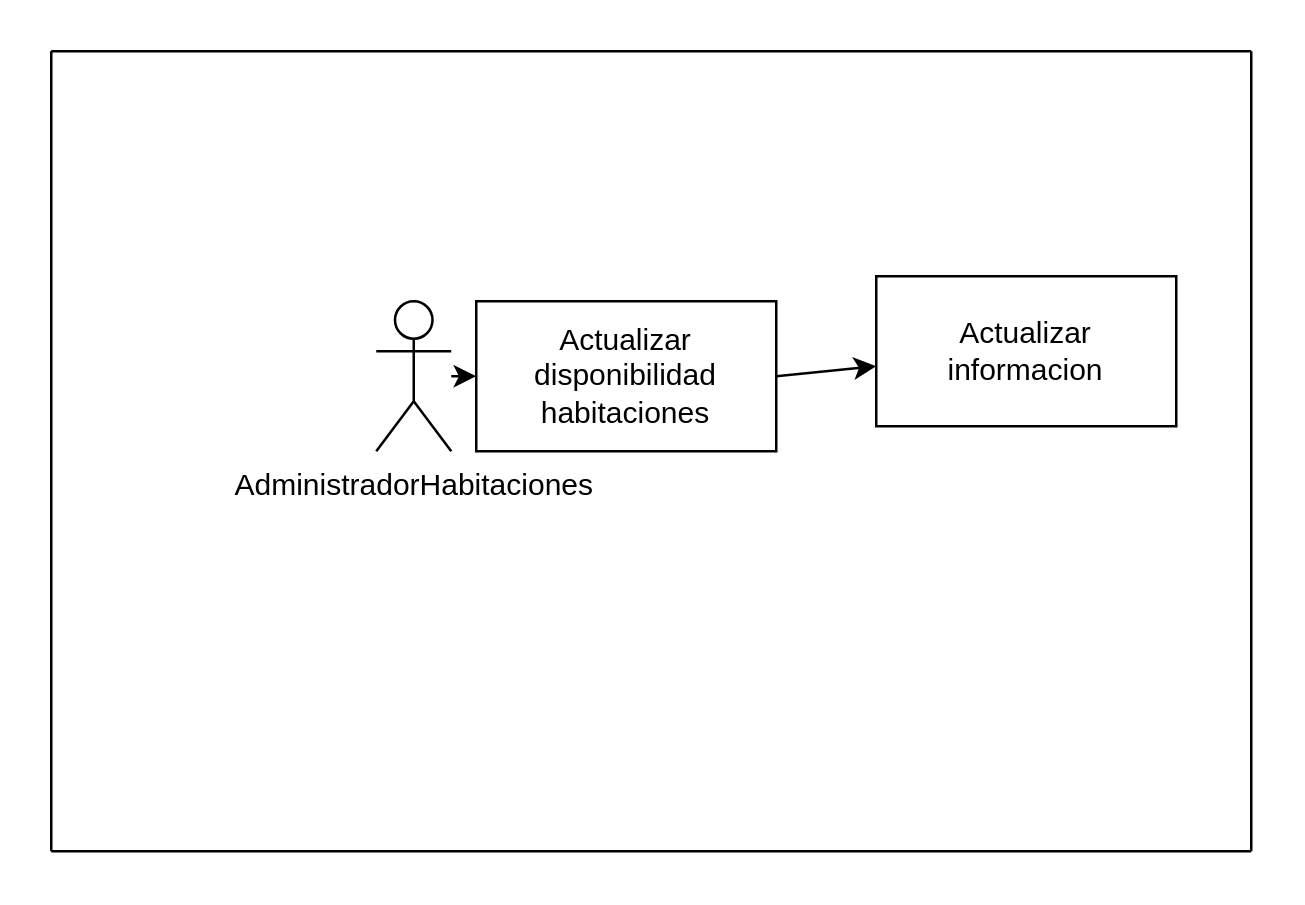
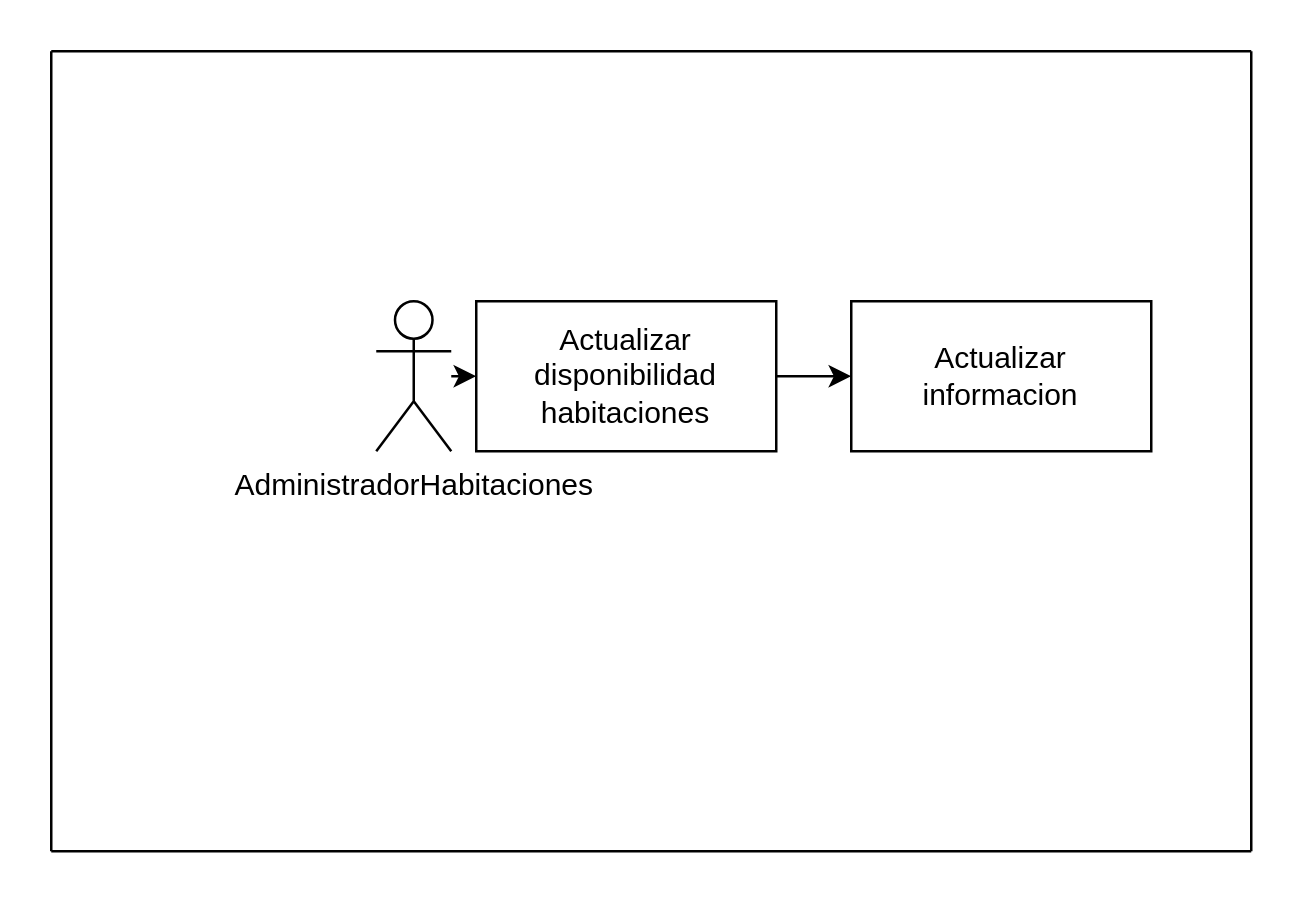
(1026, 351) -> (1001, 376)
